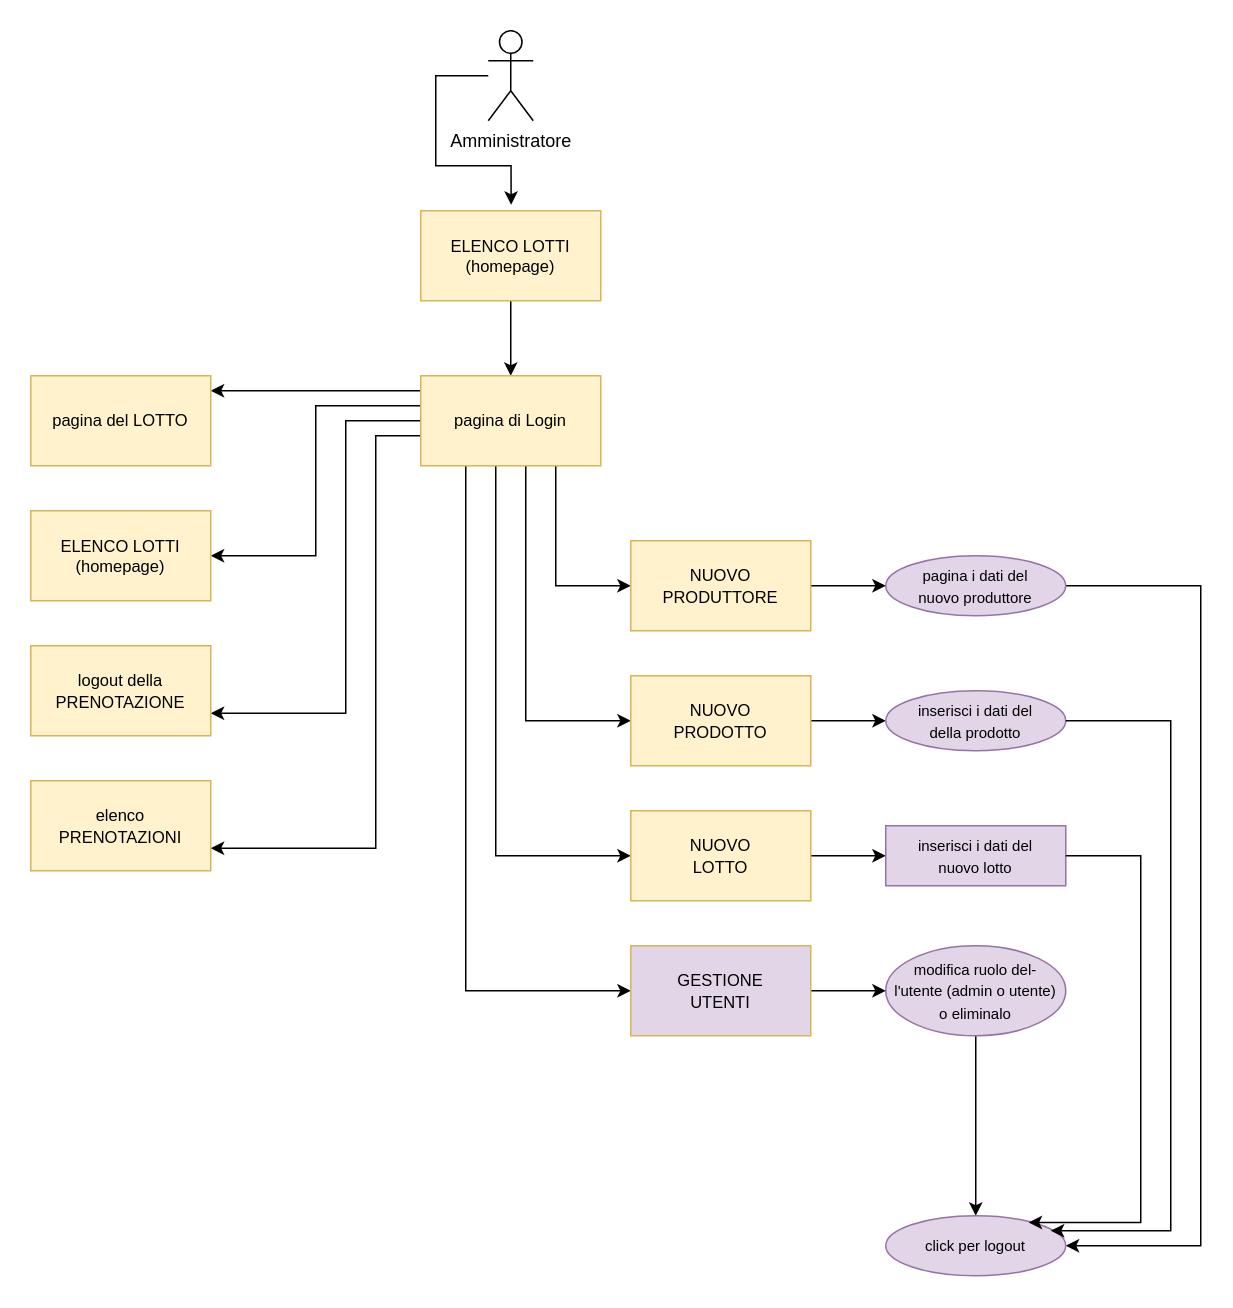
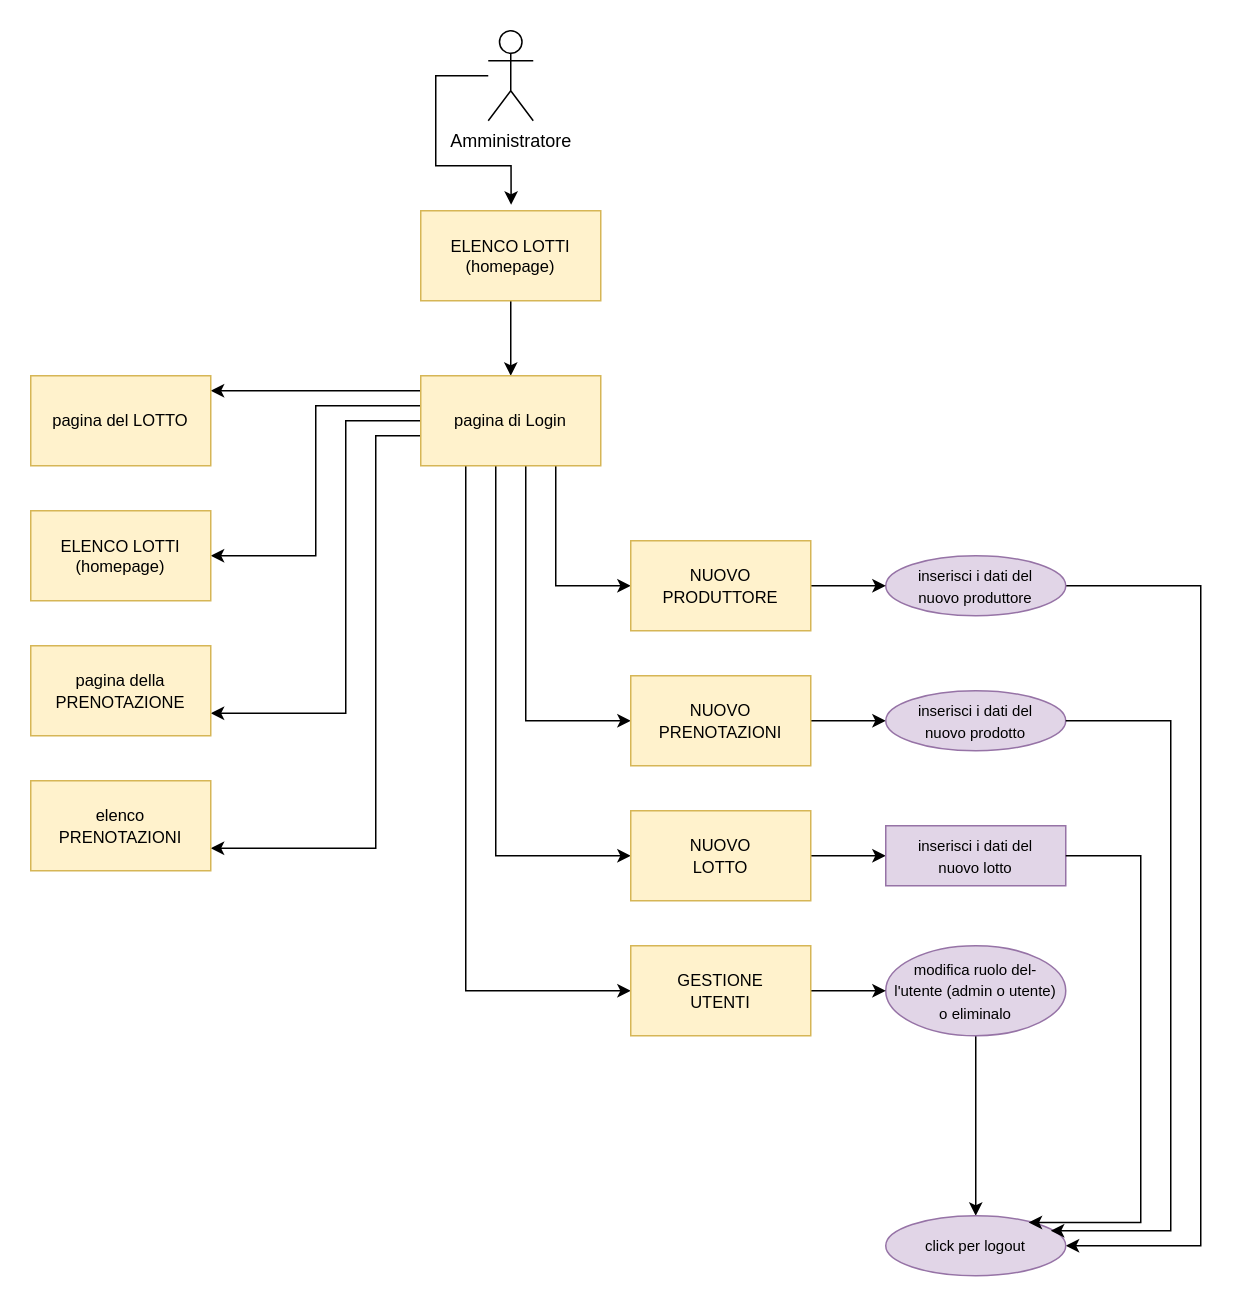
(976, 586) -> (976, 586)
(121, 691) -> (121, 691)
(721, 721) -> (721, 721)
(976, 721) -> (976, 721)
(721, 991) -> (721, 991)
